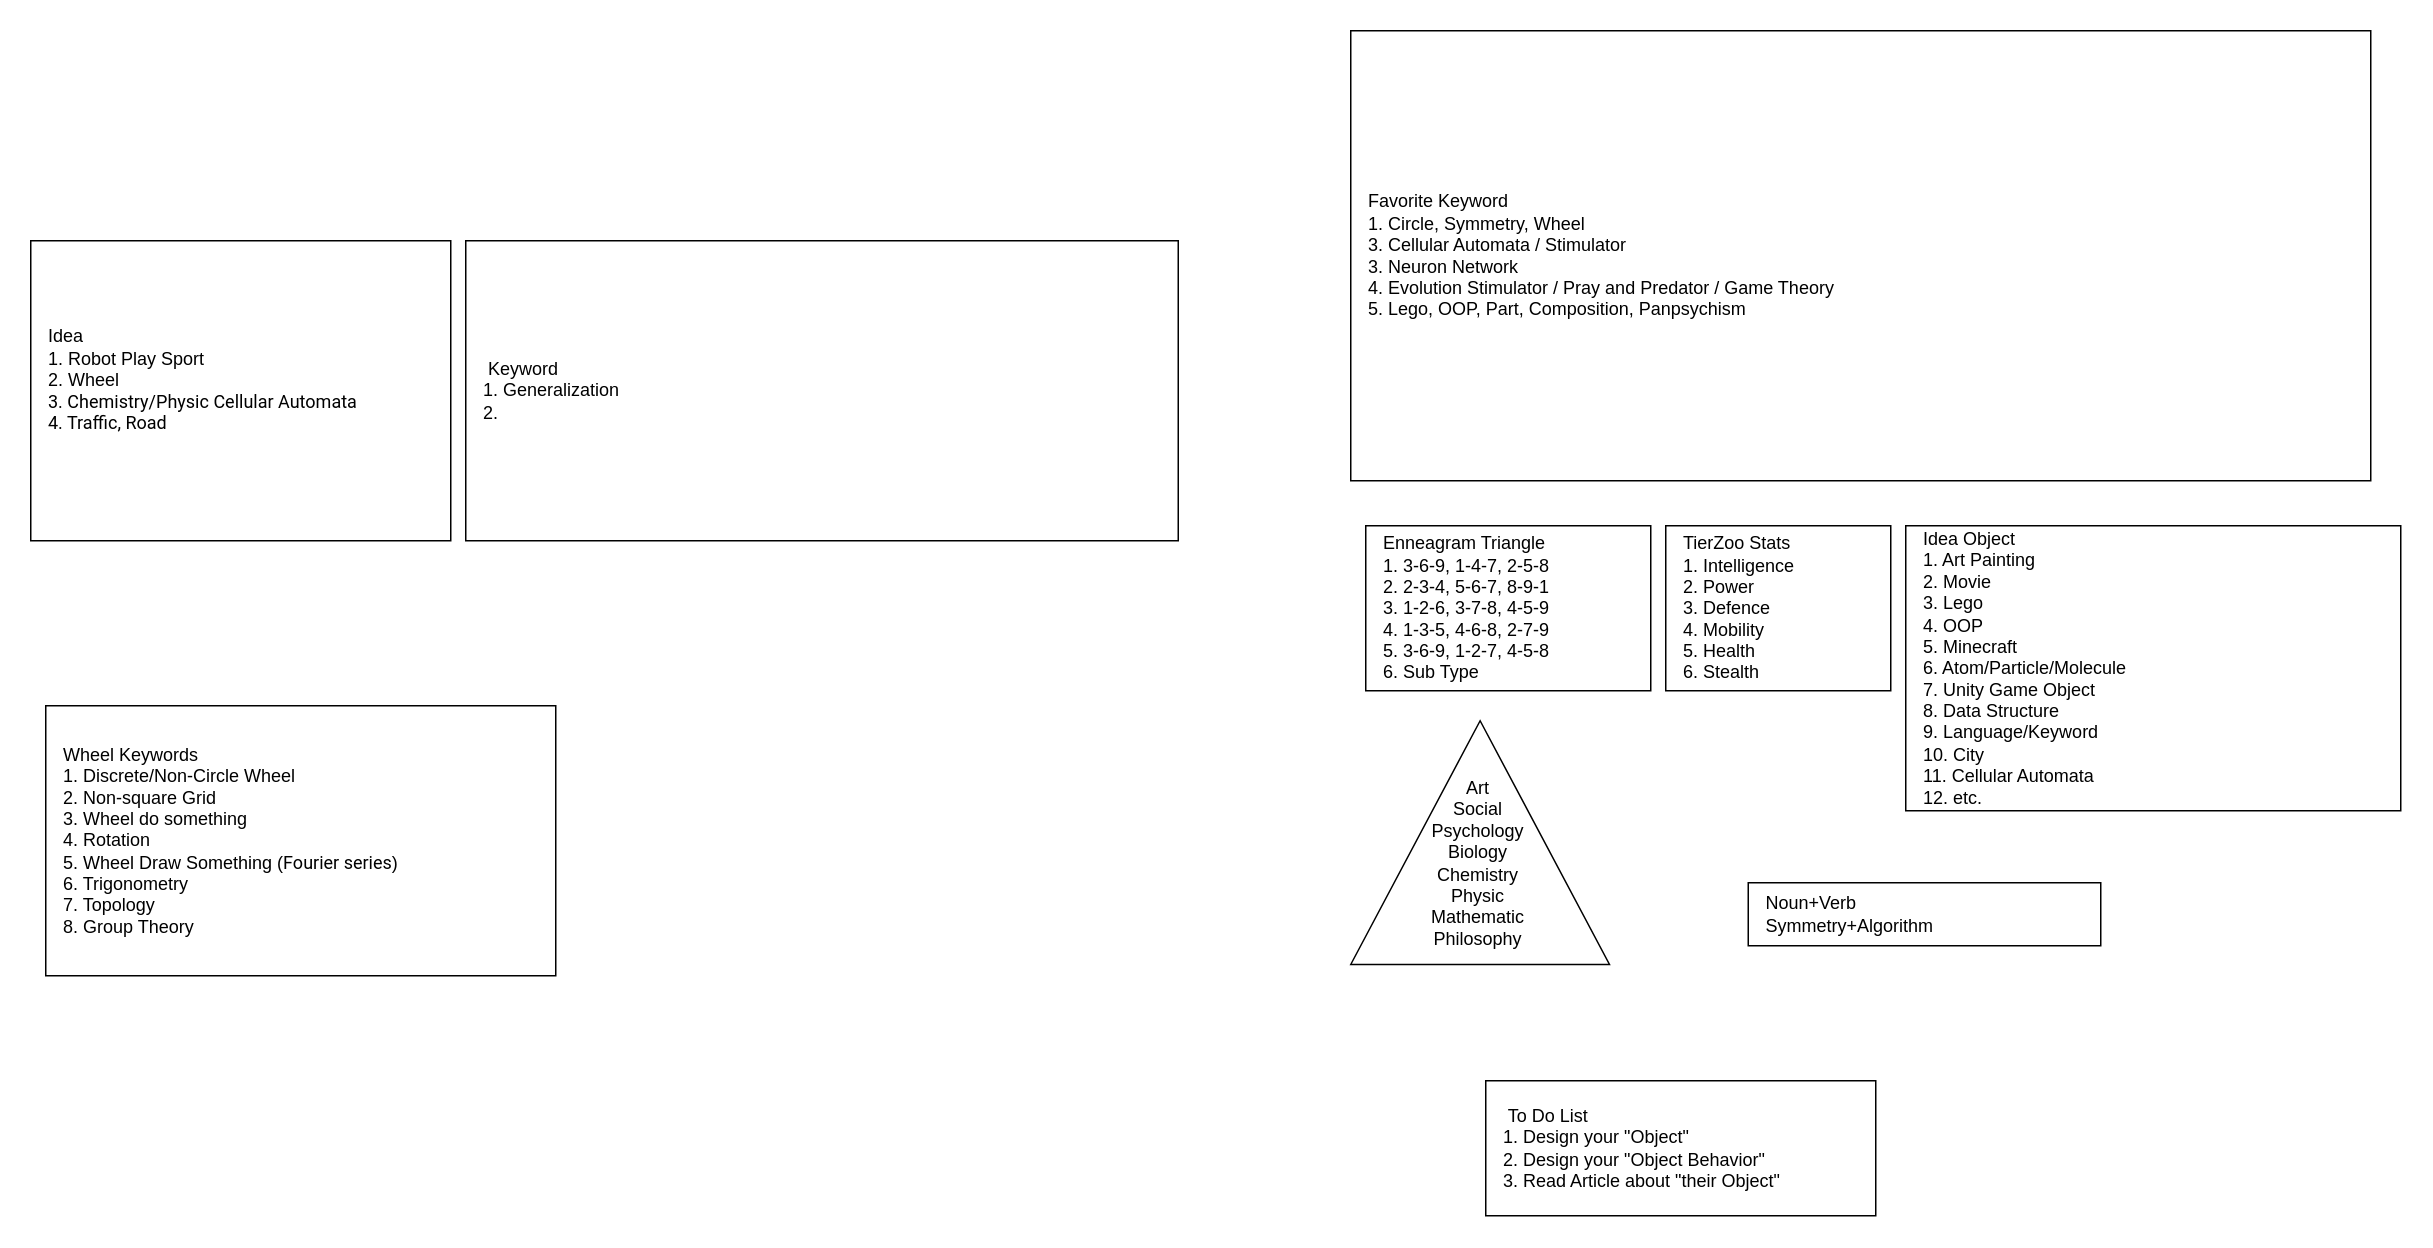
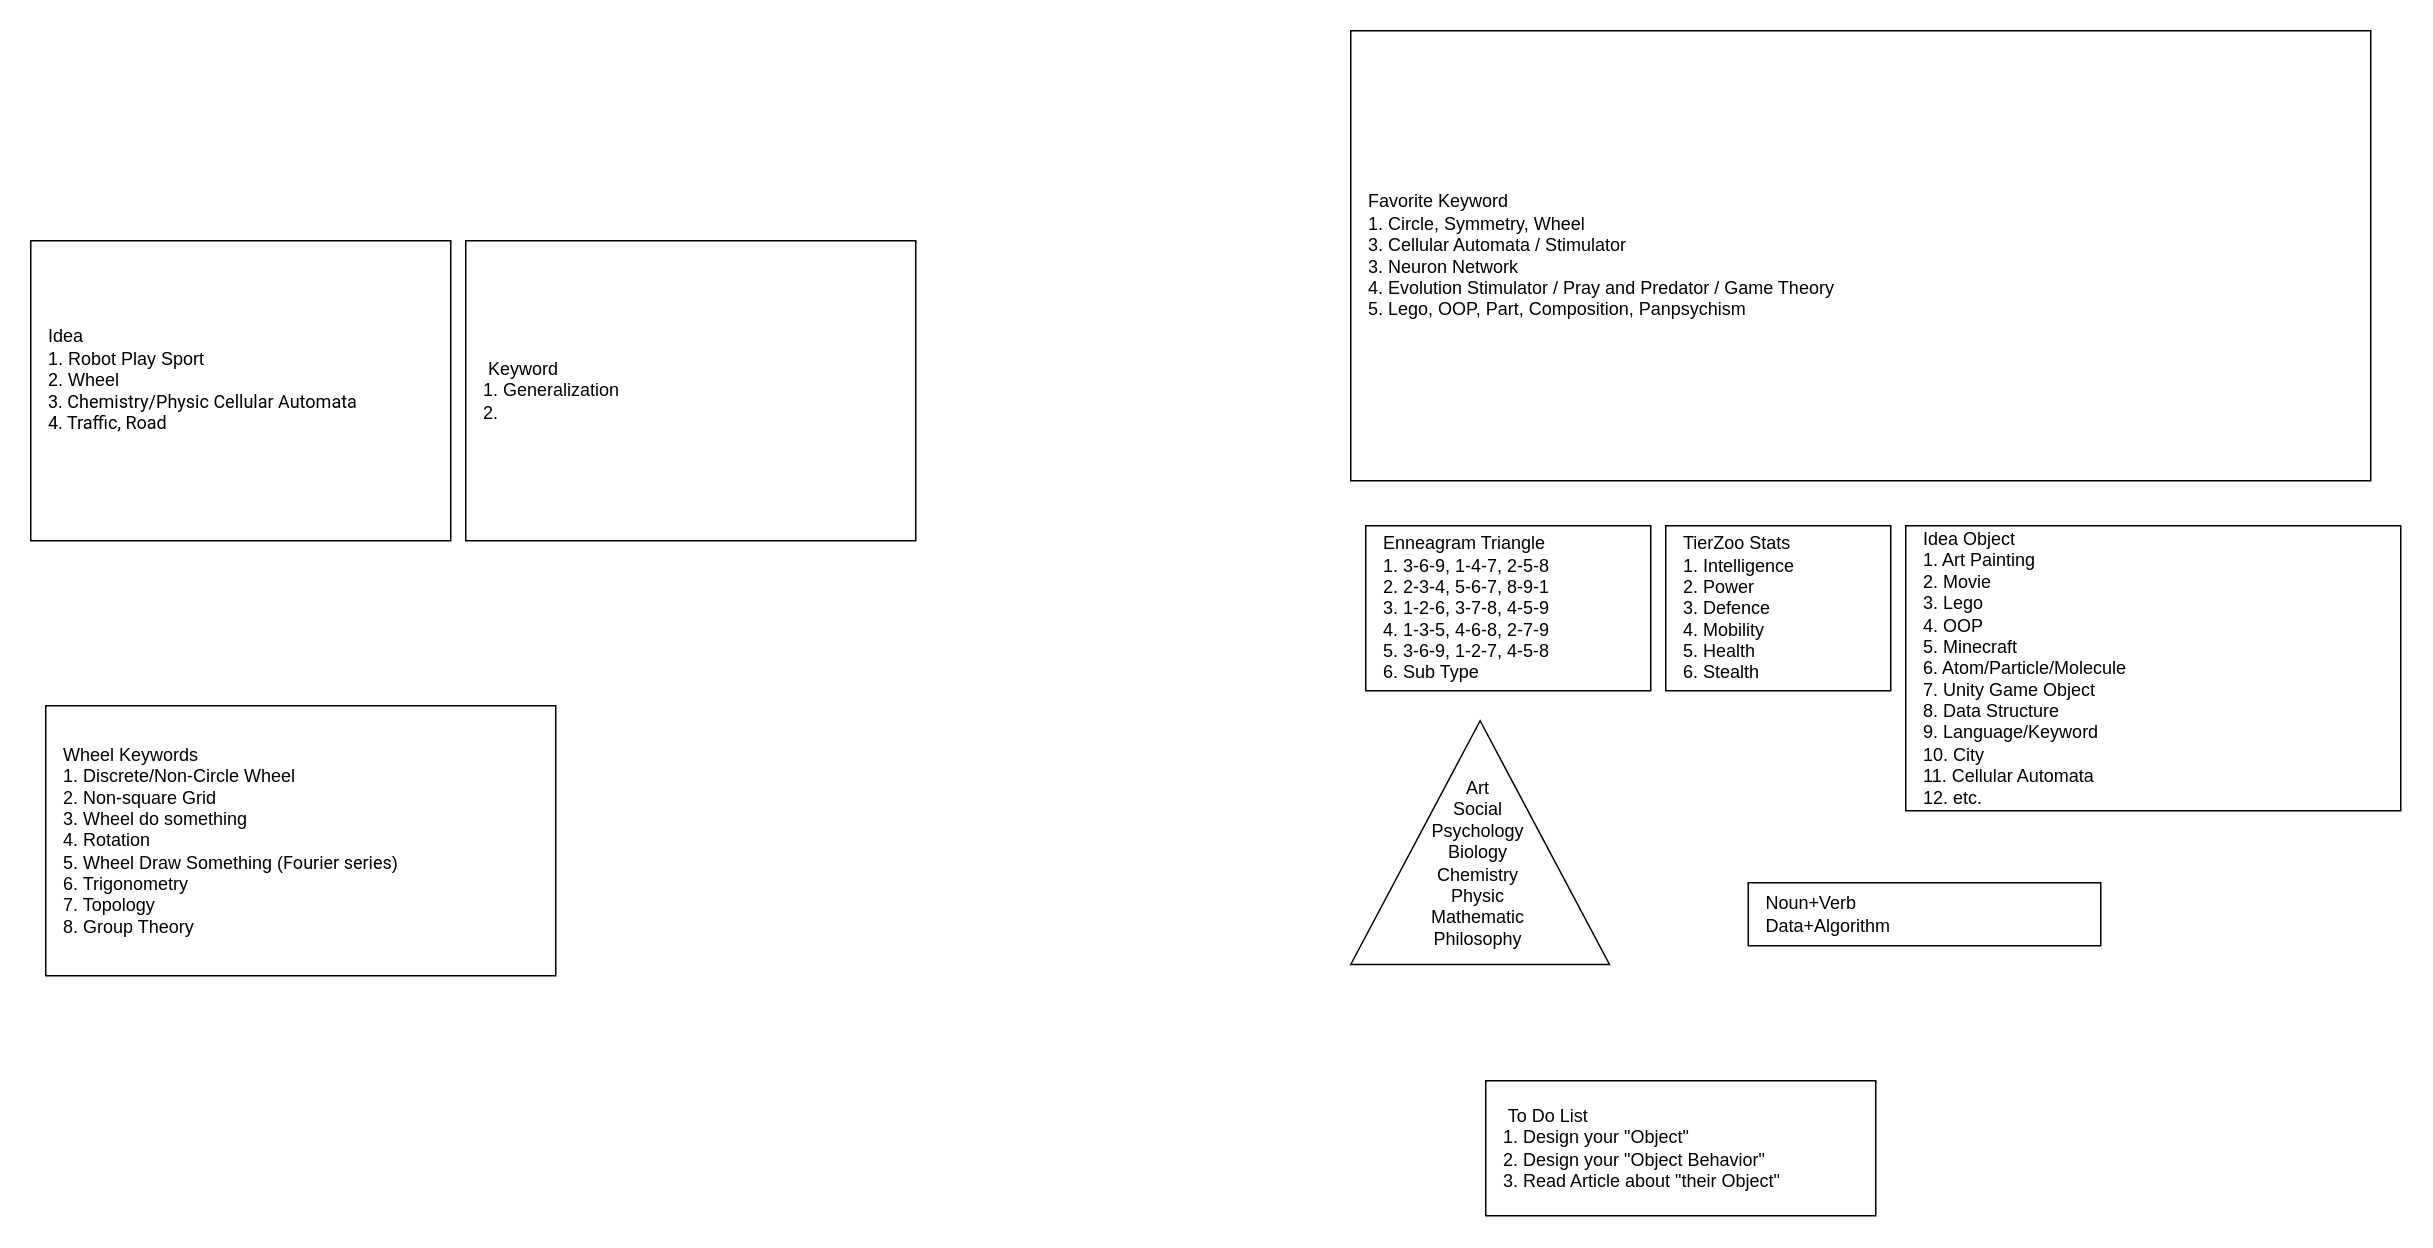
(822, 391) -> (691, 391)
(1852, 914) -> (1832, 914)
